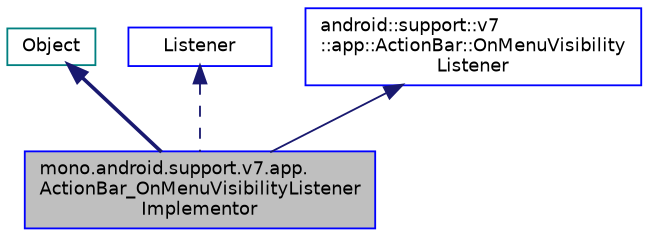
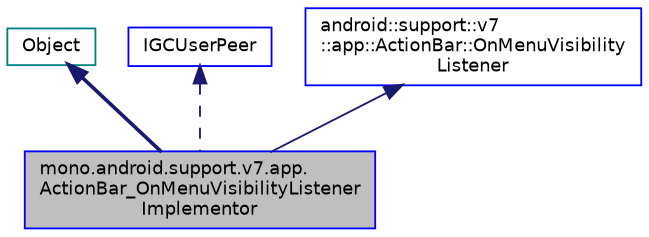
(200, 47) -> (200, 47)
